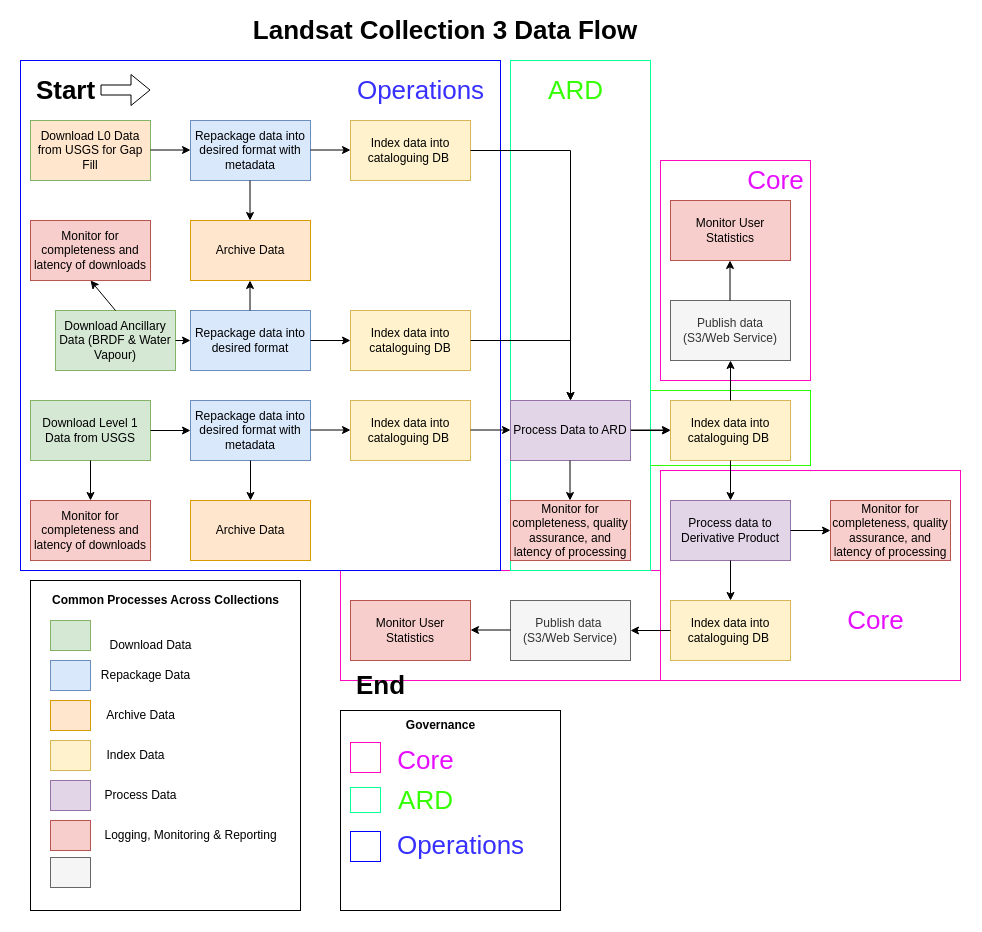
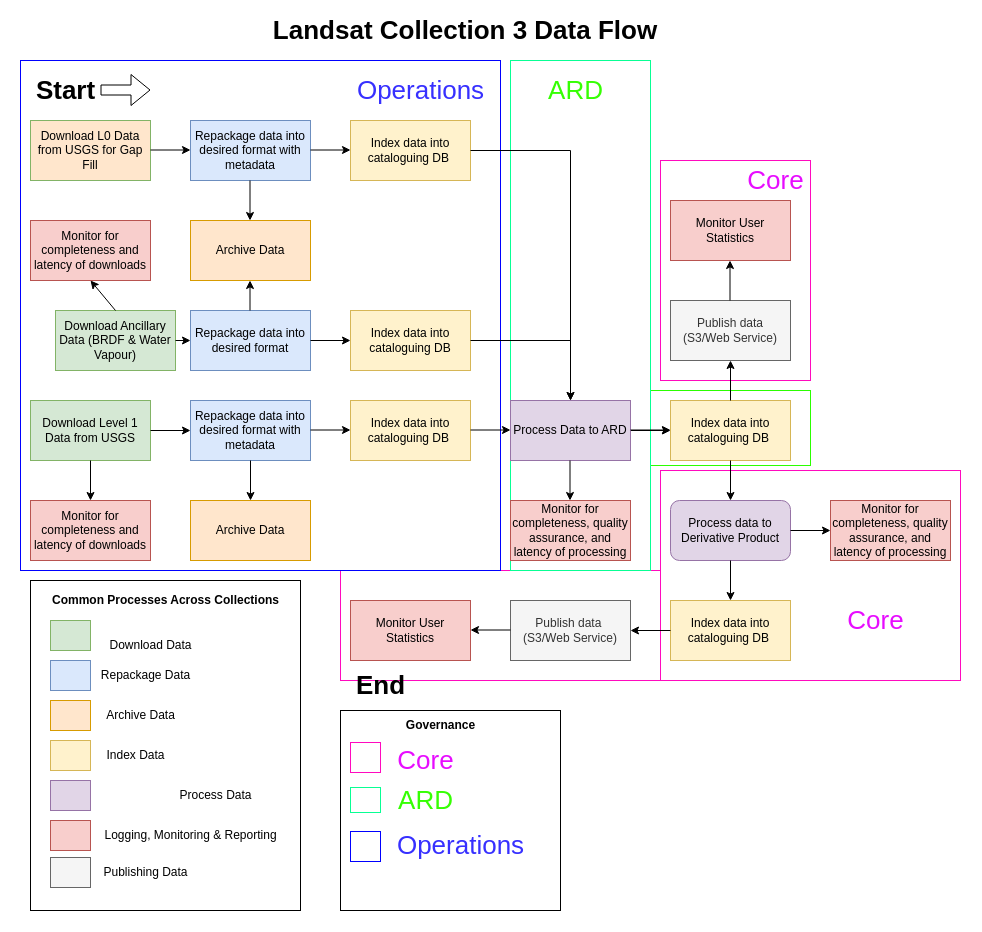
(446, 31) -> (466, 31)
(731, 531) -> (731, 531)
(141, 796) -> (216, 796)
none -> (146, 873)
